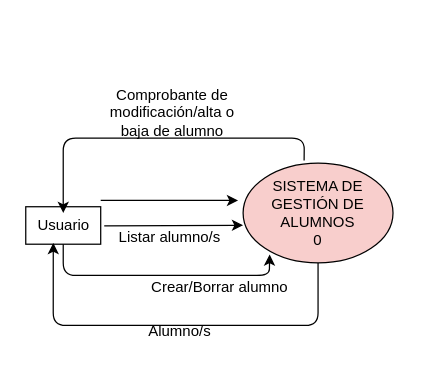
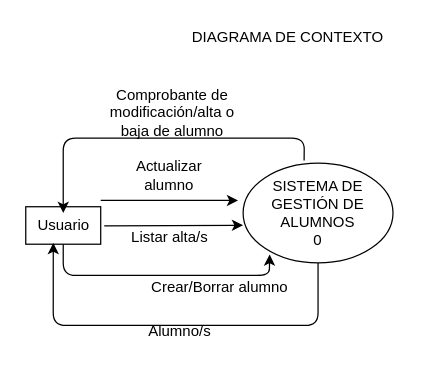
none -> (288, 38)
none -> (169, 176)
(318, 213) -> (318, 213)
(170, 238) -> (170, 238)
